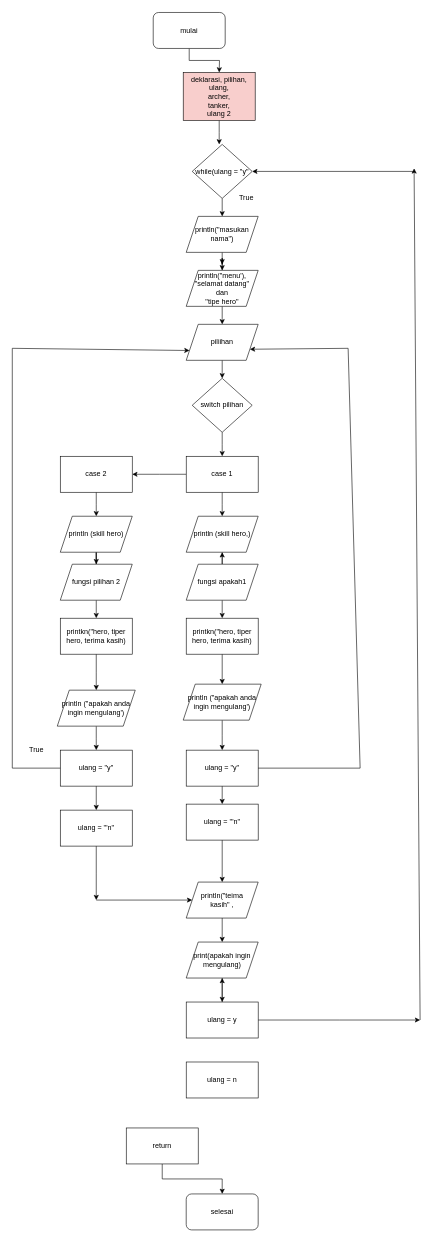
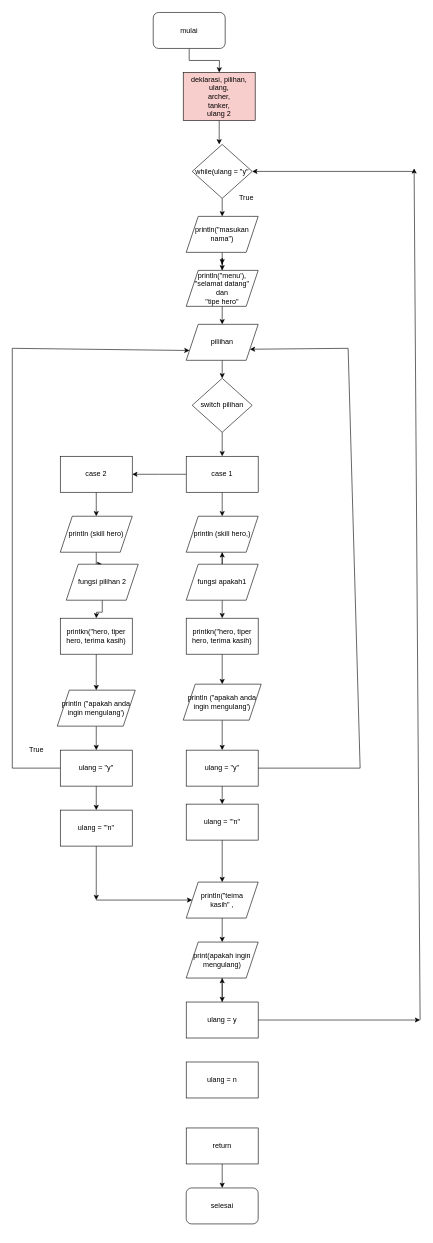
(96, 582) -> (102, 582)
(162, 1146) -> (222, 1146)
(222, 1212) -> (222, 1206)
